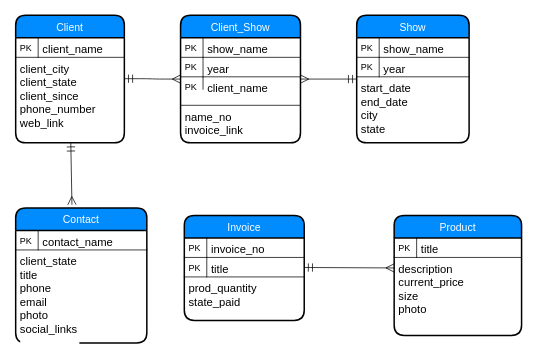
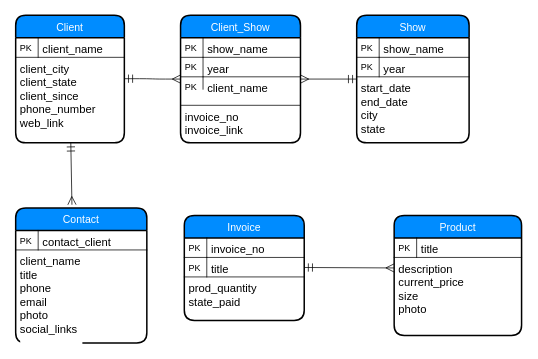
(207, 117) -> (213, 117)
(80, 242) -> (83, 242)
(54, 262) -> (51, 262)
